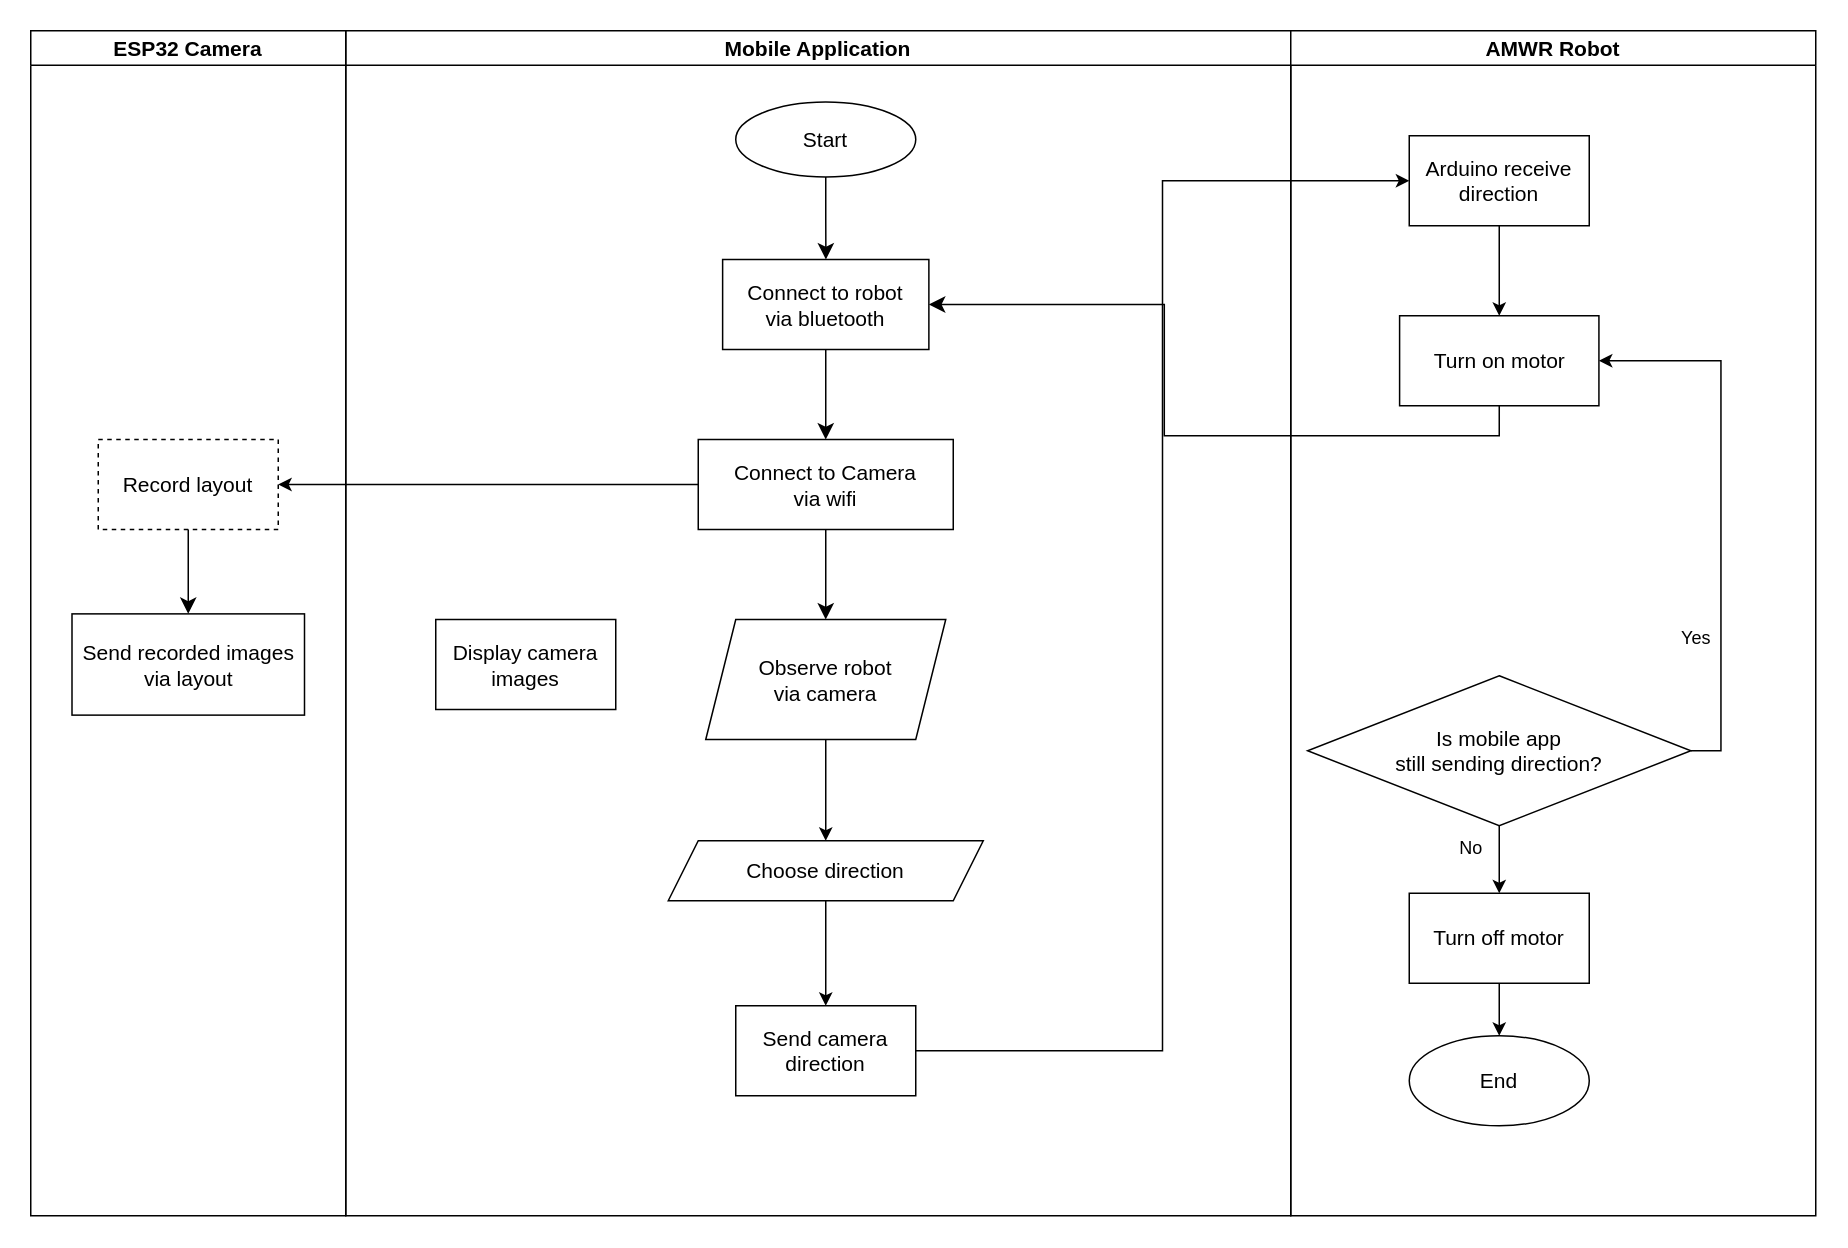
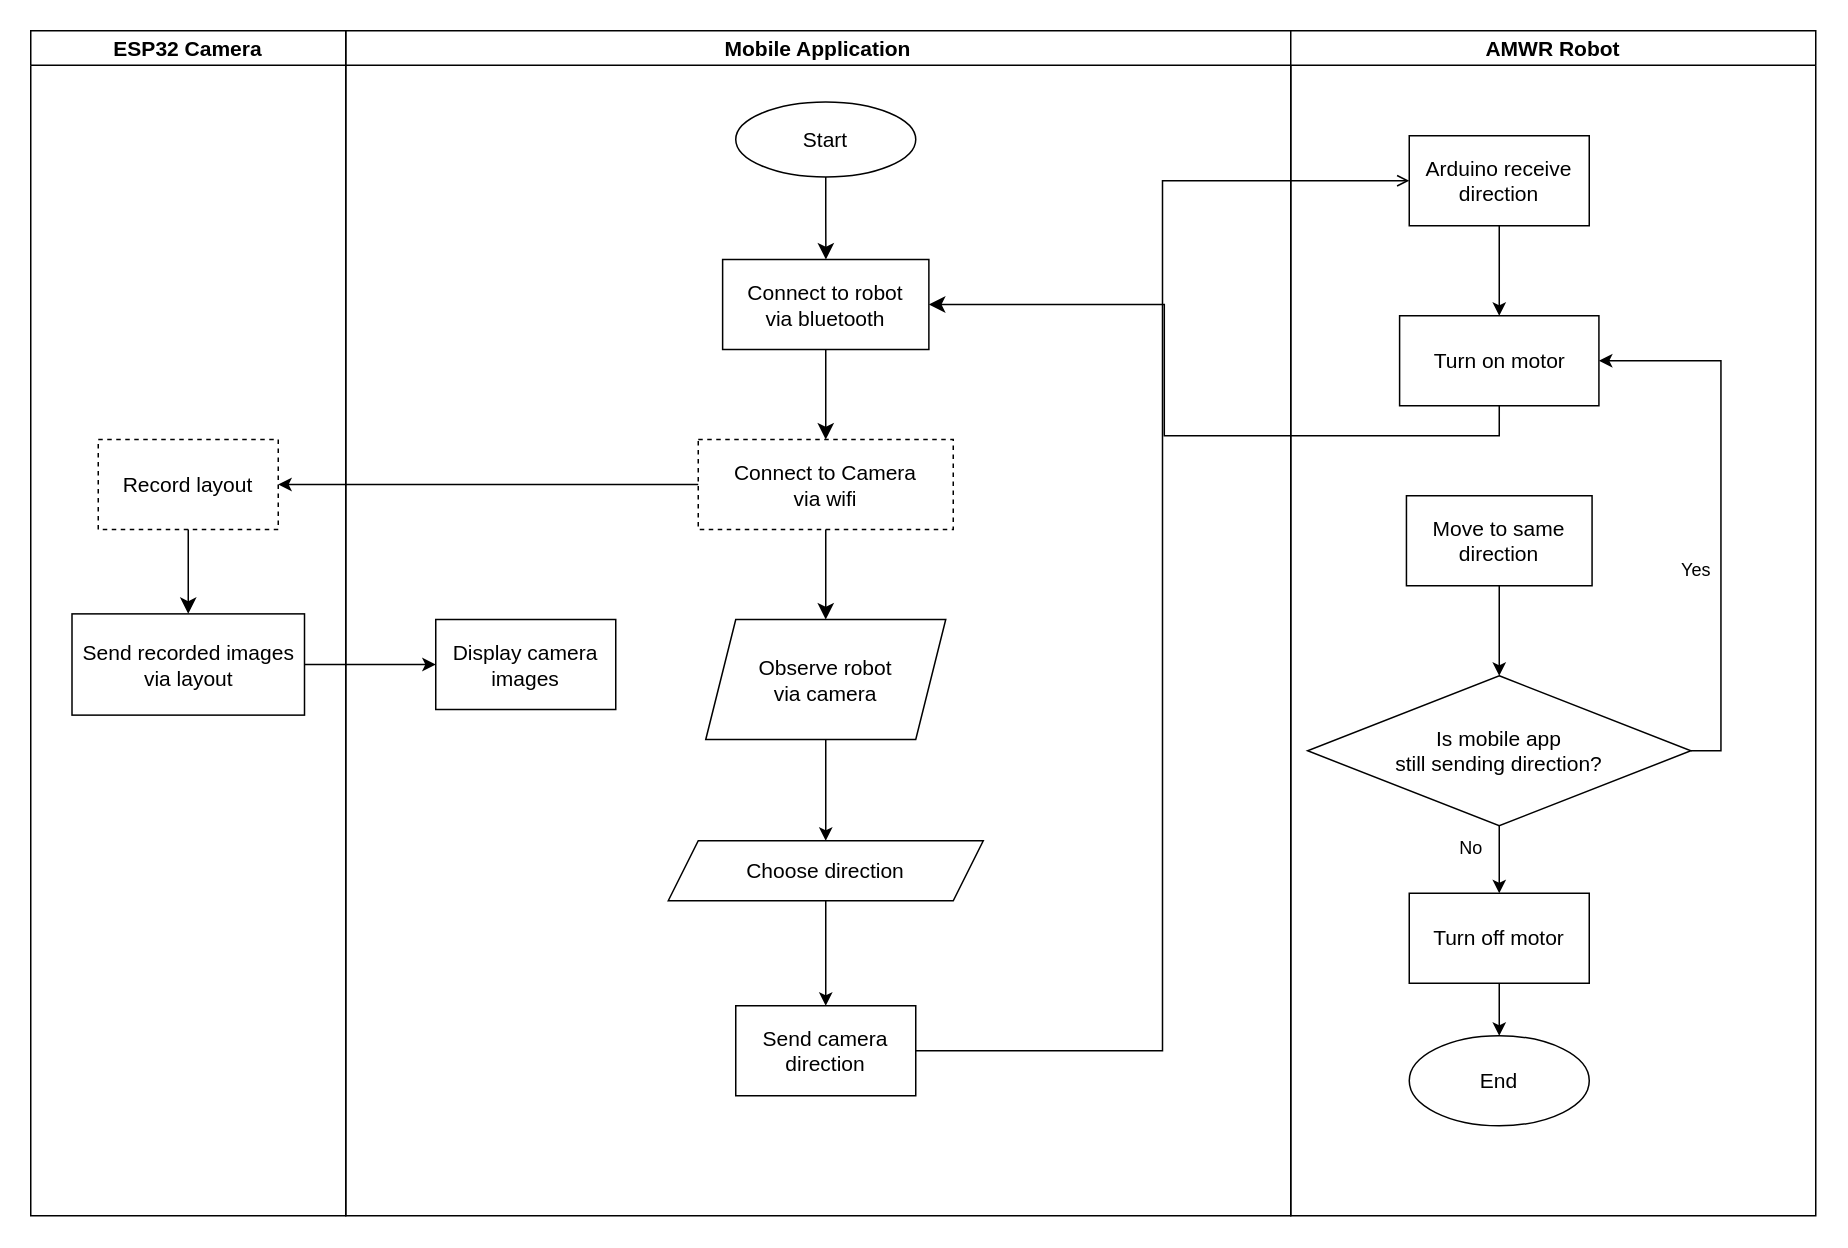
(1398, 181) -> (1400, 181)
(826, 485) -> (826, 485)
none -> (1499, 541)
none -> (1499, 626)
(1696, 638) -> (1696, 571)
none -> (365, 665)
